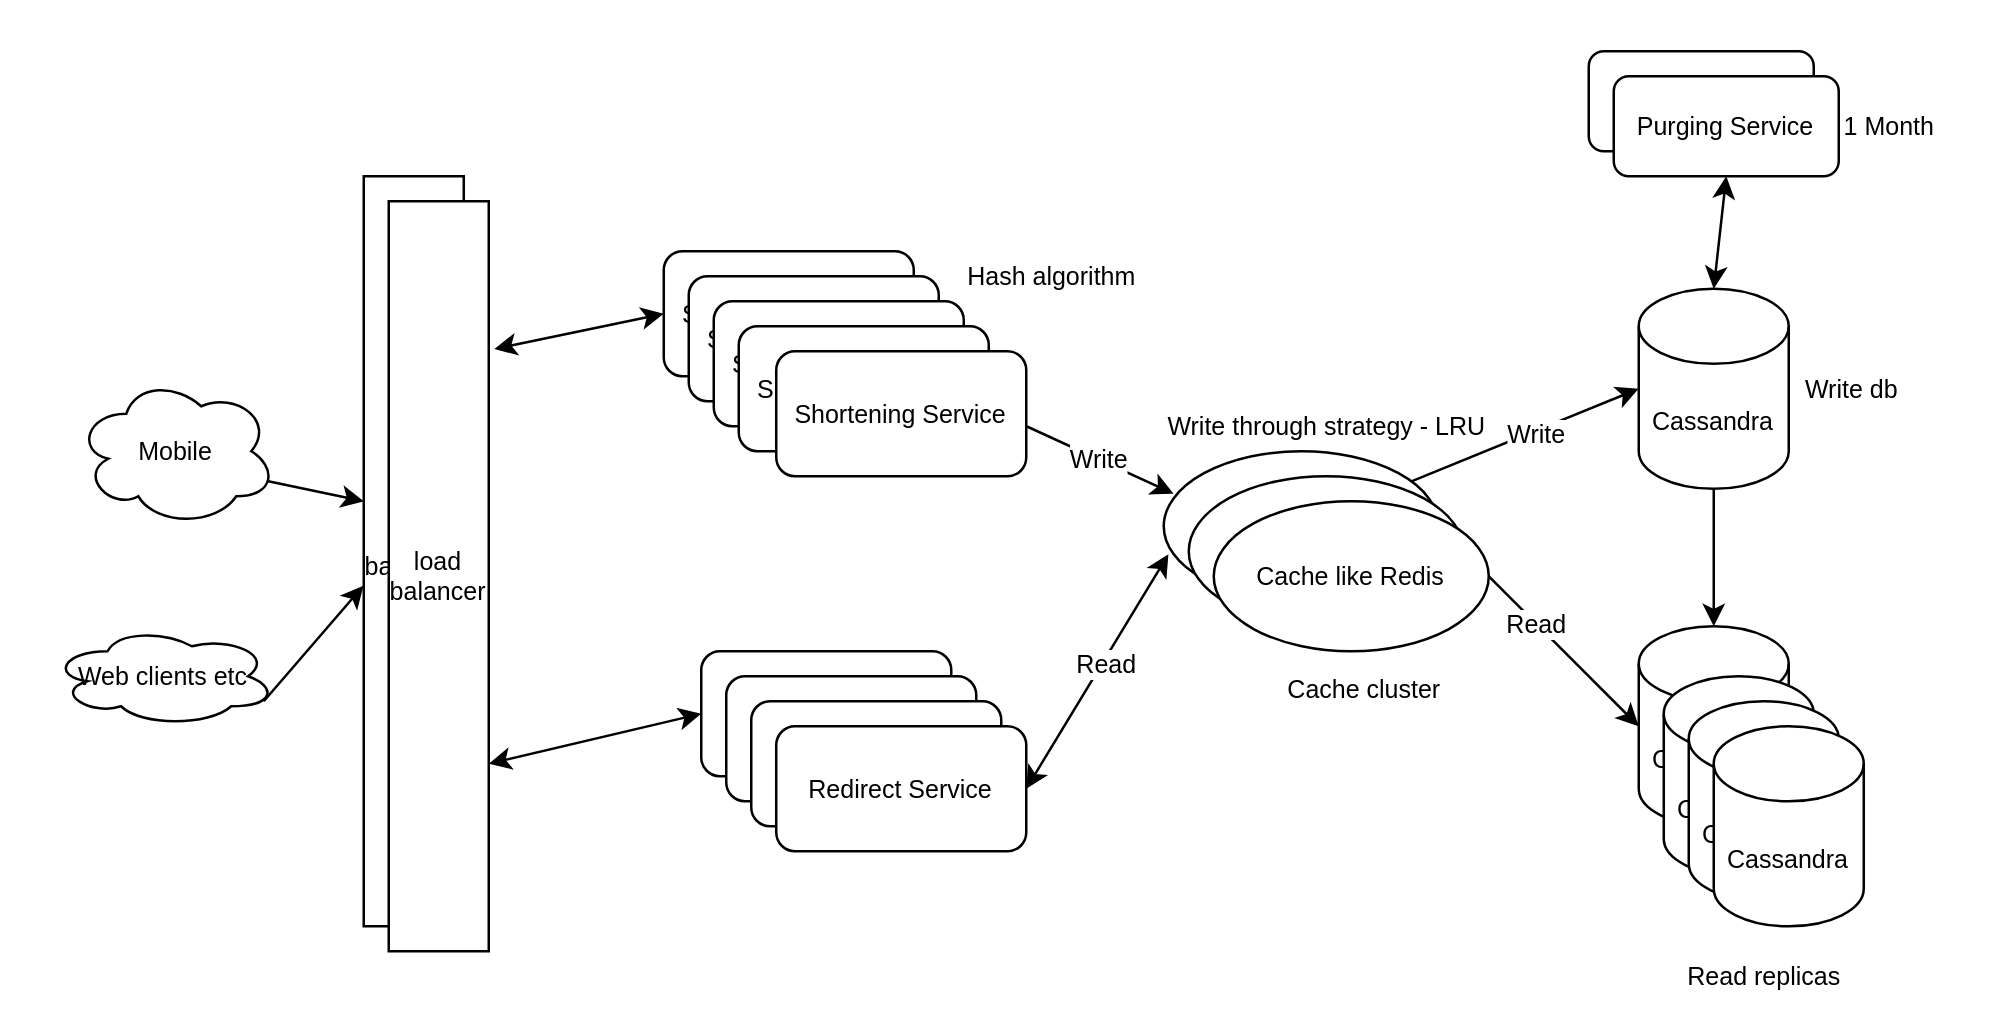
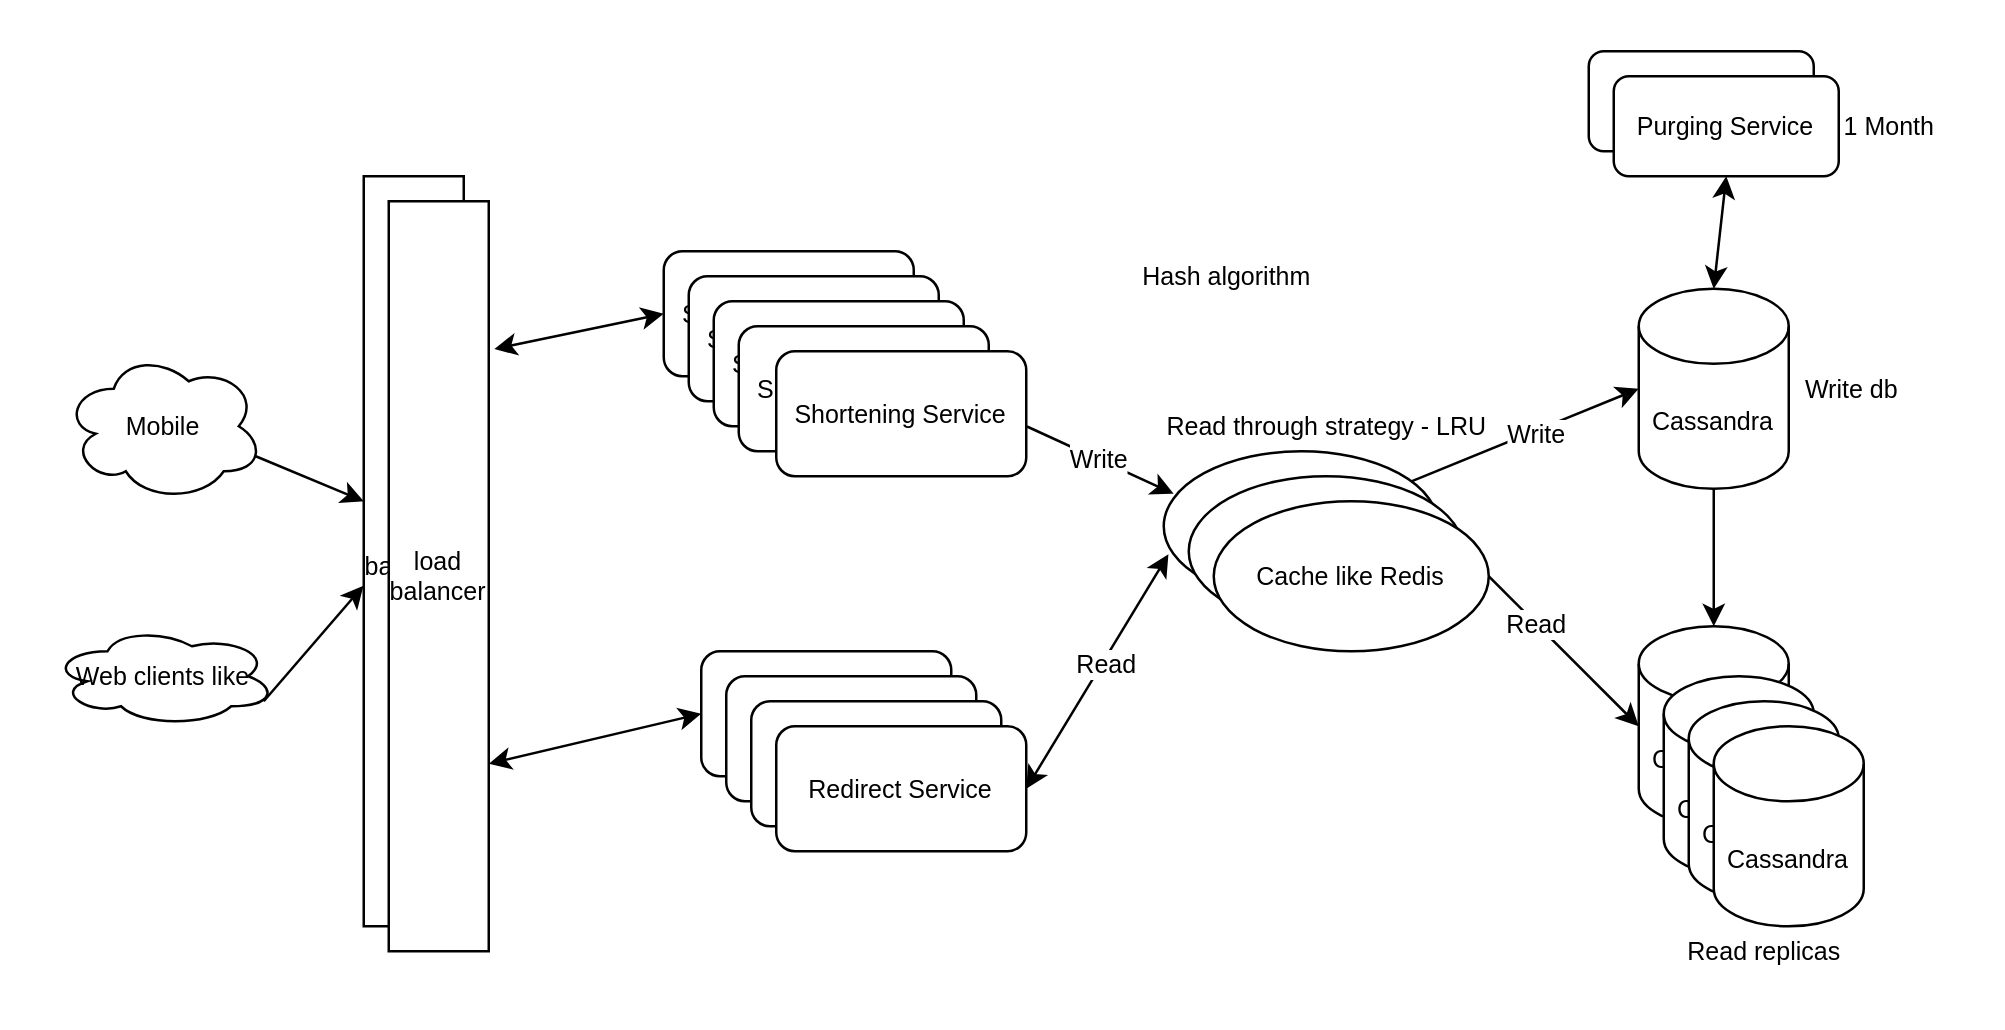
(1051, 276) -> (1226, 276)
(1328, 426) -> (1328, 426)
(176, 451) -> (164, 426)
(164, 676) -> (164, 676)
(1364, 689) -> none
(1764, 976) -> (1764, 951)
